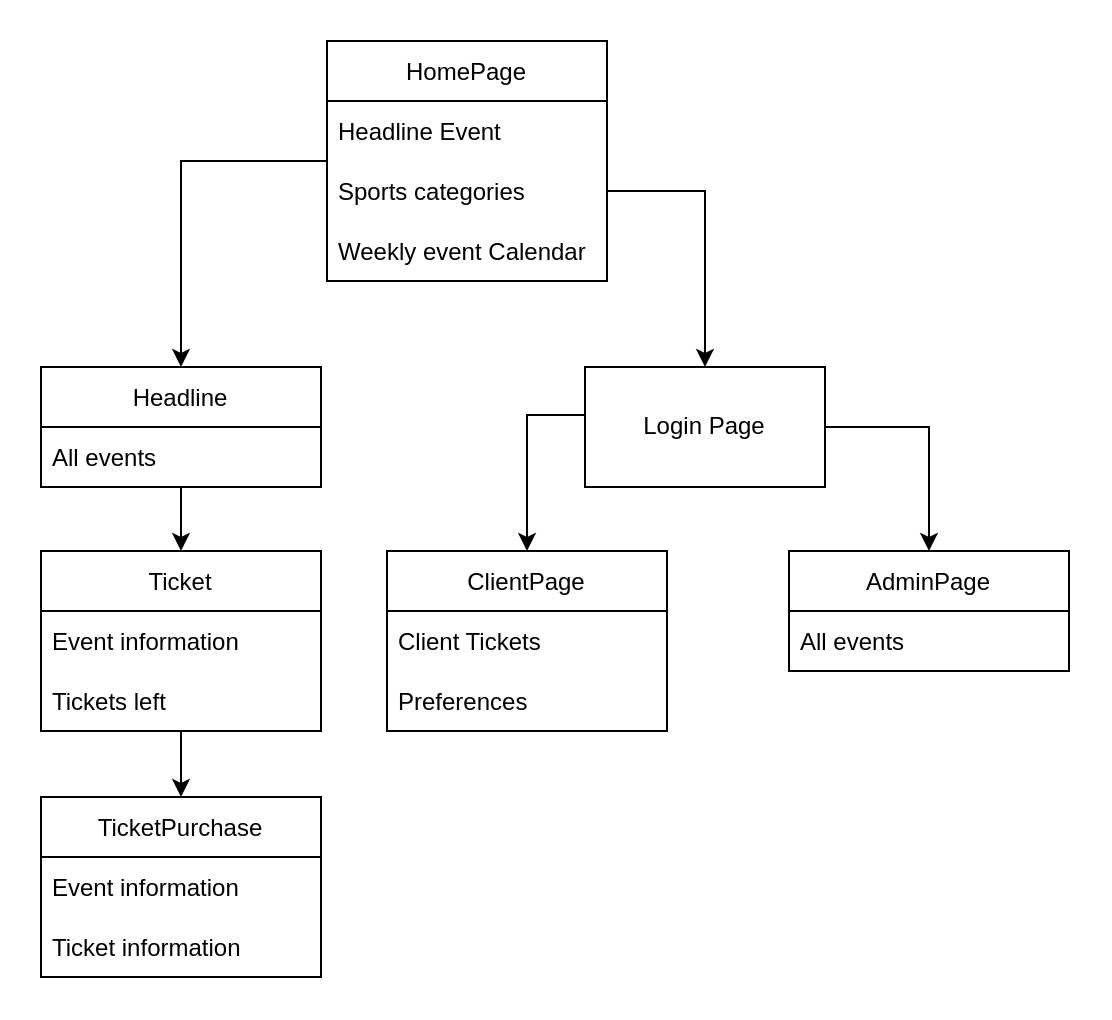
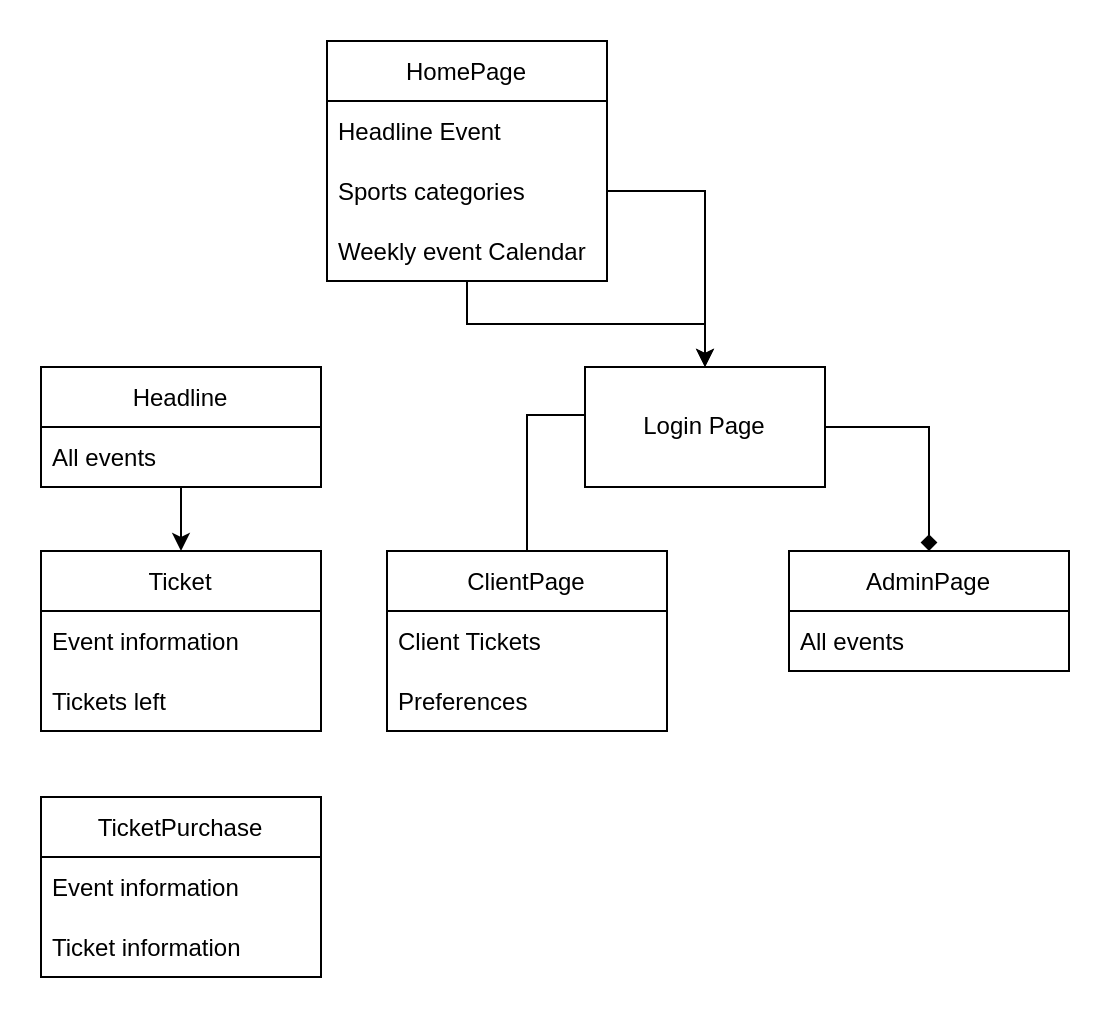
(181, 186) -> (565, 324)
(527, 536) -> (527, 541)
(929, 536) -> (929, 535)
(181, 769) -> none
